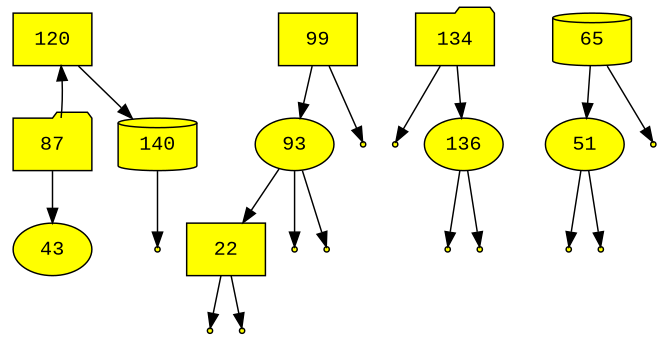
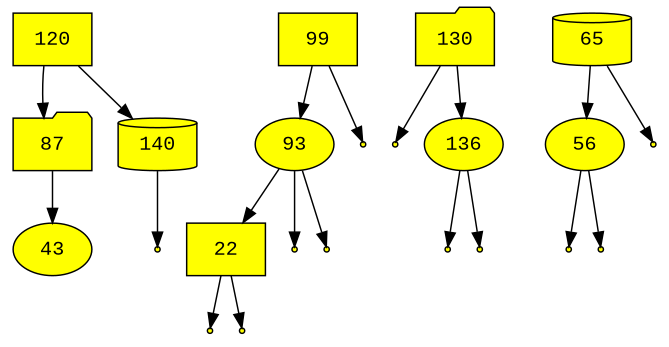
(455, 39) -> (455, 39)
(62, 99) -> (43, 85)
(585, 144) -> (585, 144)
